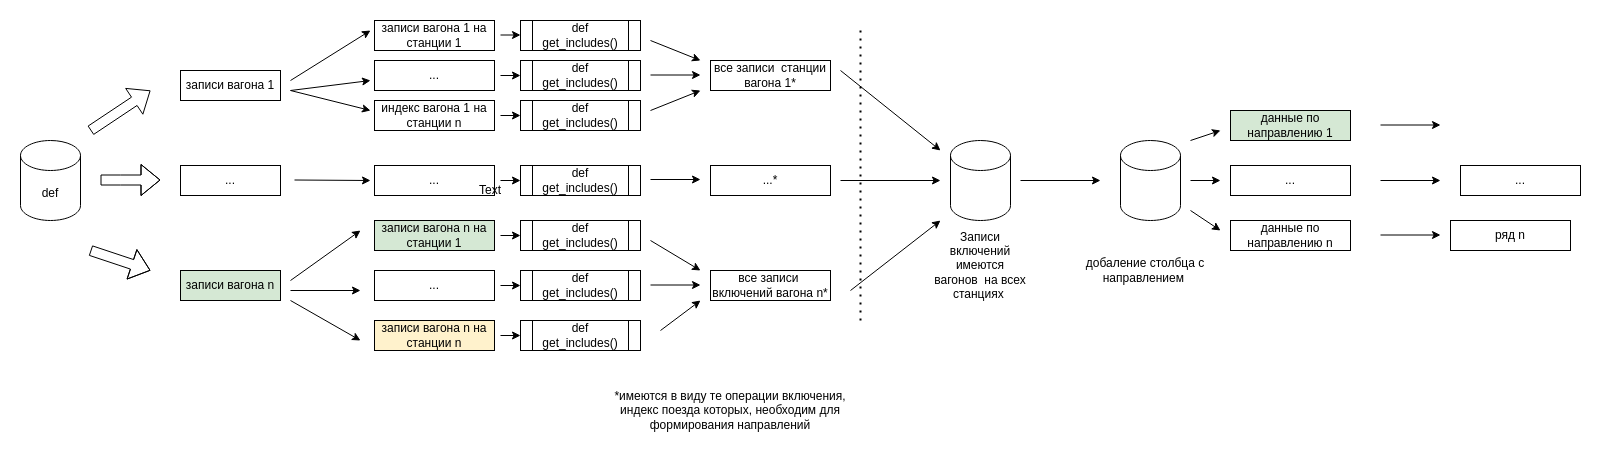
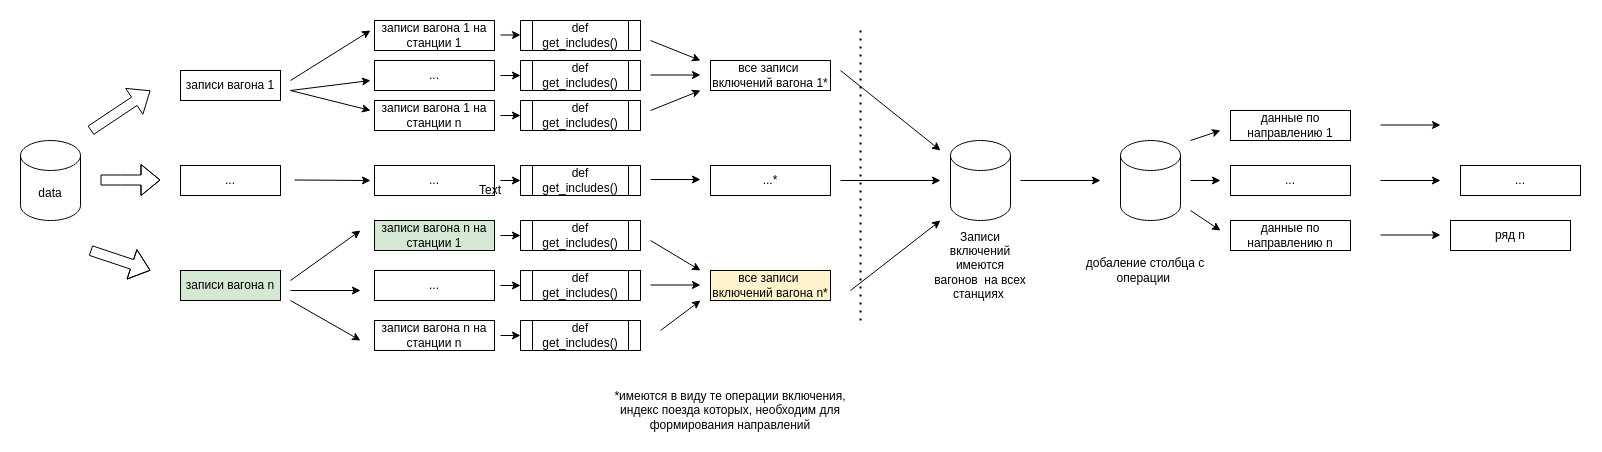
(771, 76) -> (771, 76)
(435, 116) -> (435, 116)
(1291, 126) -> (1291, 126)
(51, 194) -> (51, 194)
(1146, 271) -> (1146, 271)
(771, 286) -> (771, 286)
(435, 336) -> (435, 336)
